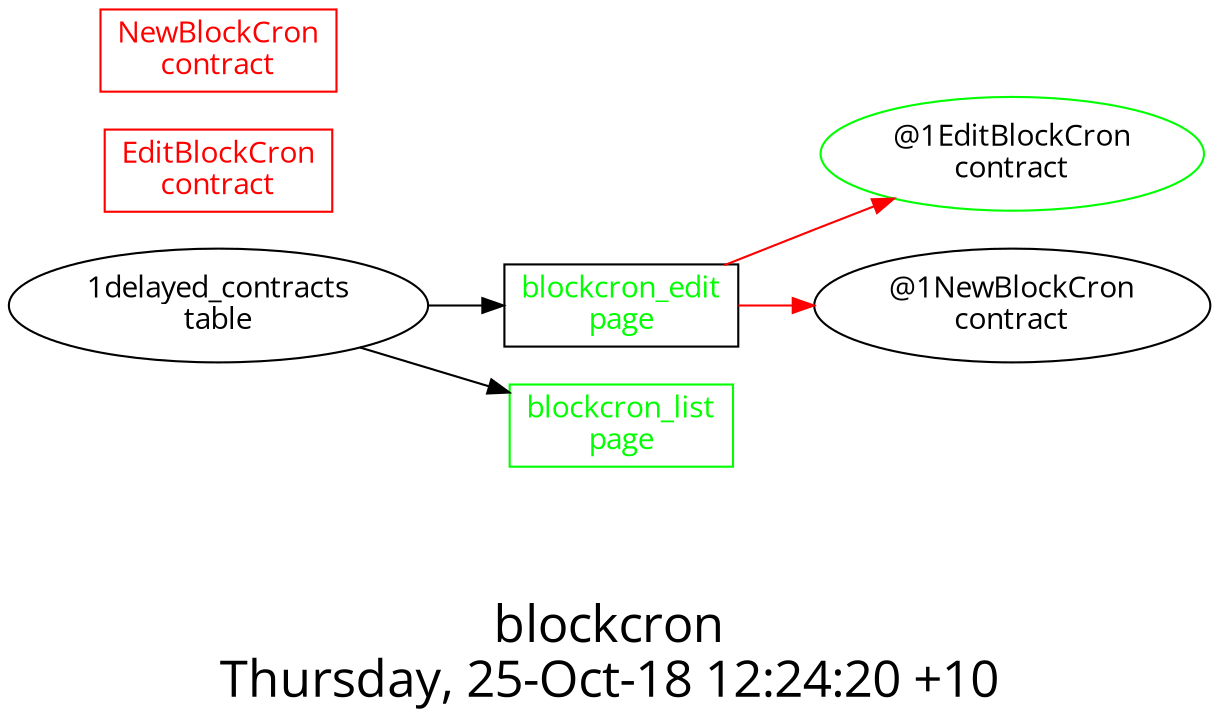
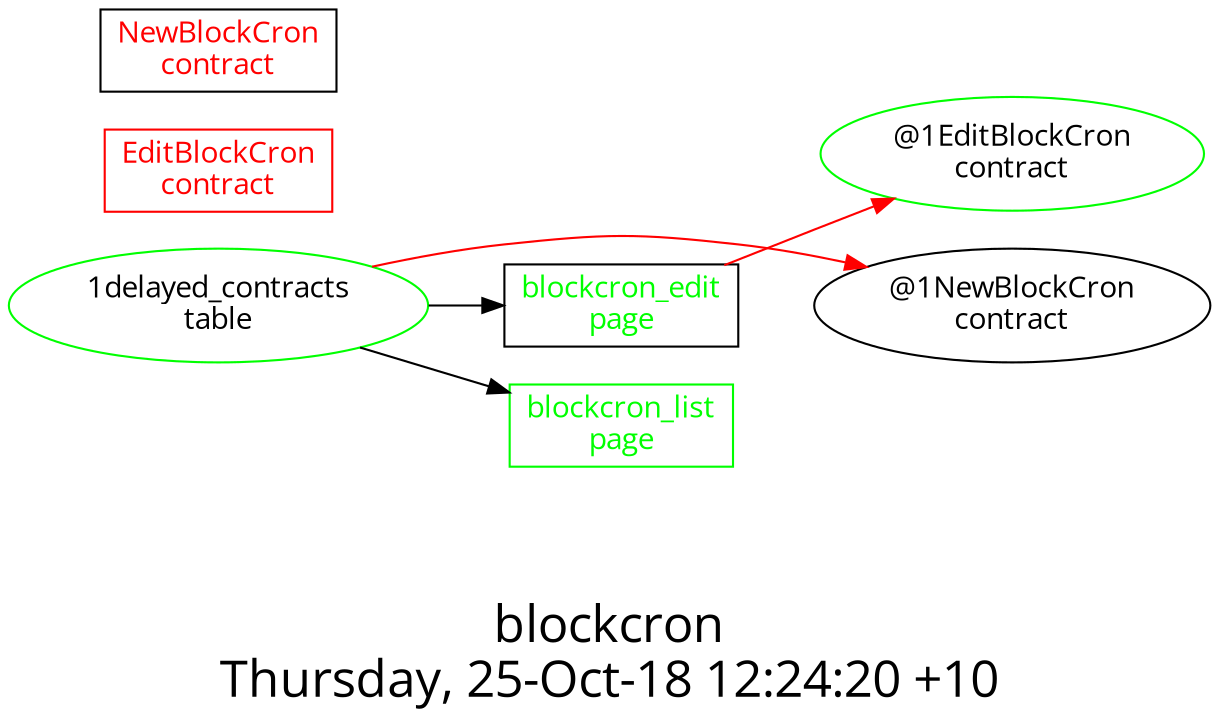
(218, 51) -> (218, 51)
(218, 306) -> (218, 306)
(766, 306) -> (608, 236)
